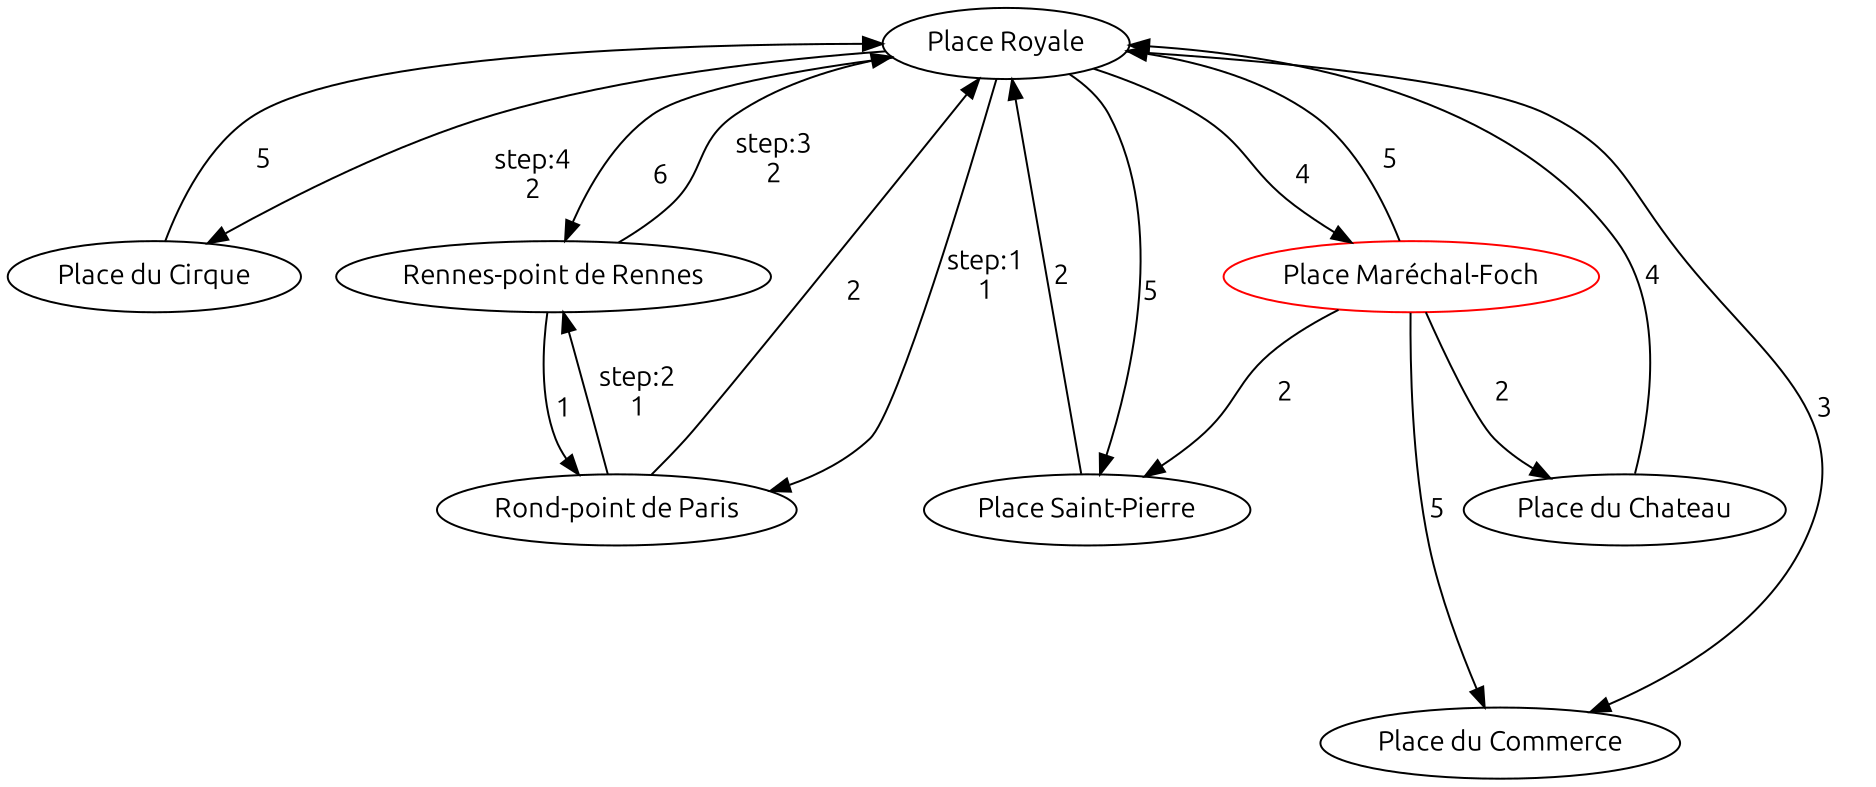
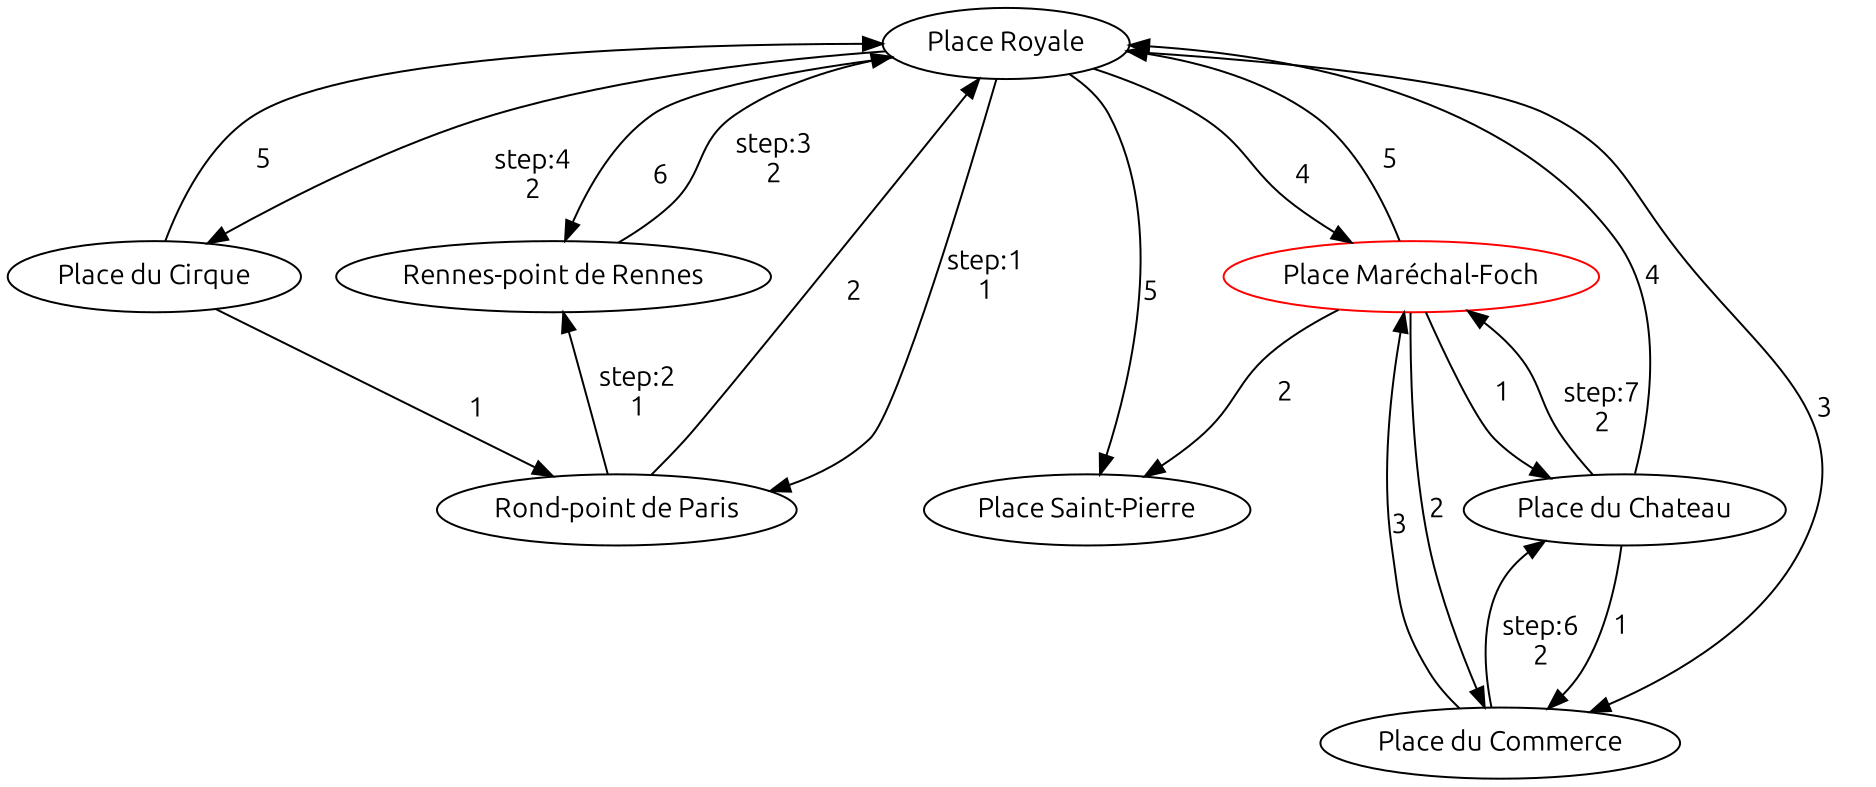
(1048, 287) -> none
(545, 388) -> (375, 388)
(1503, 393) -> (1503, 393)
none -> (1541, 396)
(1438, 510) -> (1438, 510)
none -> (1390, 529)
none -> (1488, 624)
none -> (1603, 625)
